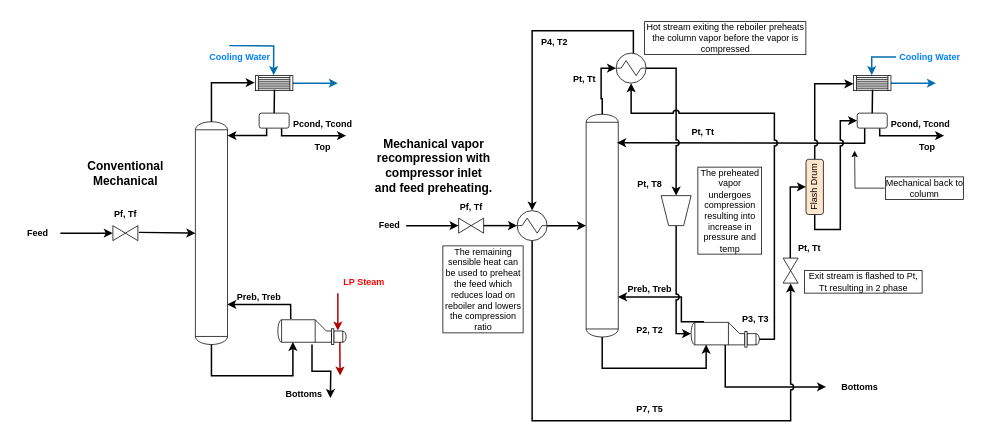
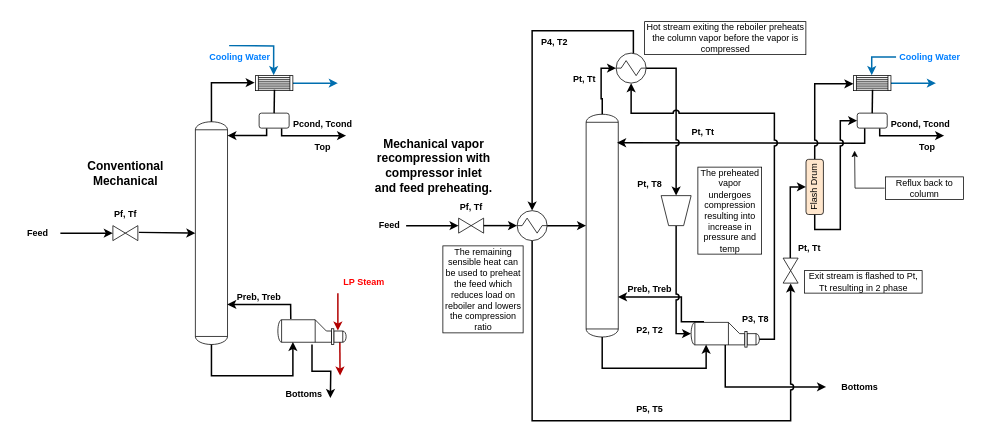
(925, 188) -> (925, 188)
(756, 319) -> (756, 319)
(650, 409) -> (650, 409)
